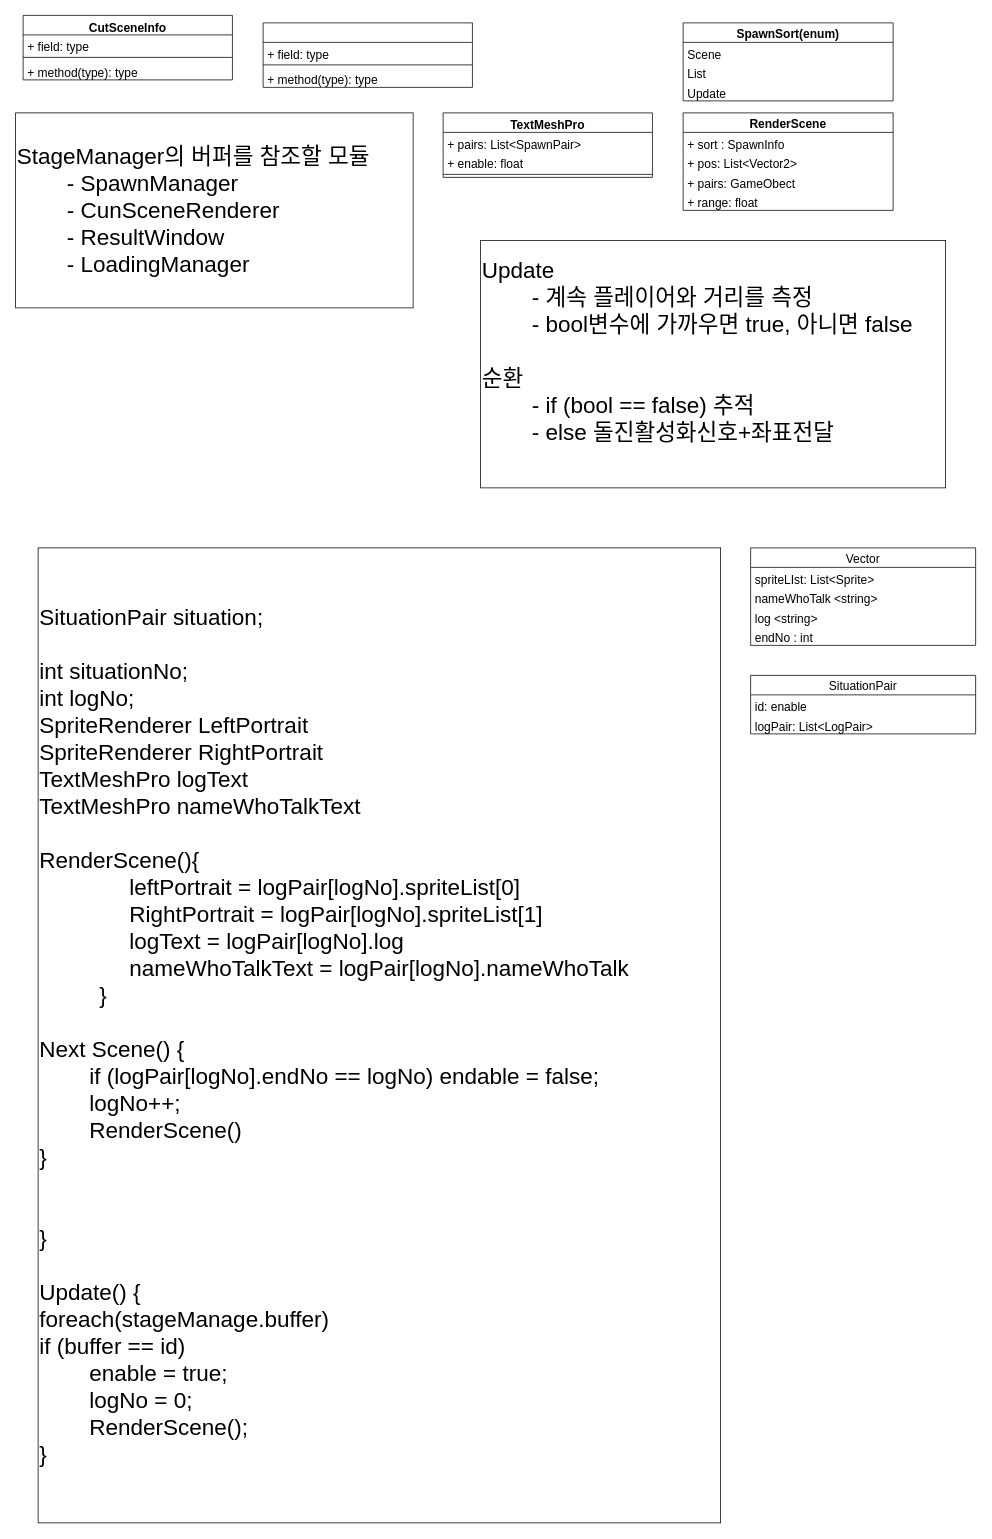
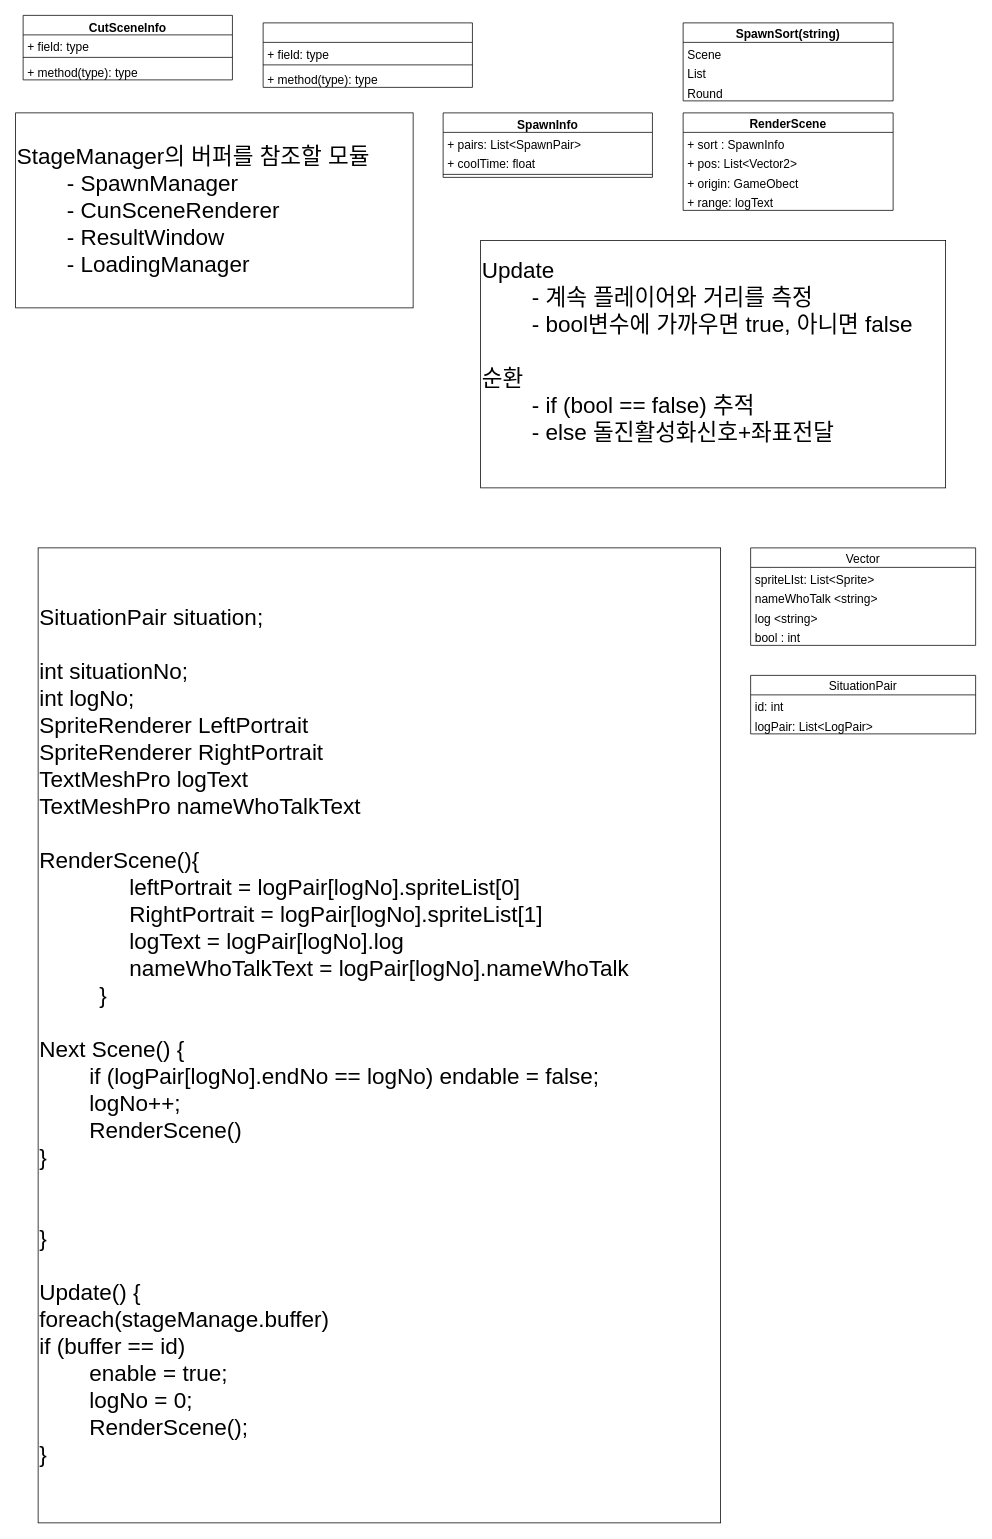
(788, 34) -> (788, 34)
(707, 94) -> (704, 94)
(547, 125) -> (547, 125)
(490, 164) -> (495, 164)
(741, 184) -> (743, 184)
(728, 203) -> (735, 203)
(785, 638) -> (780, 638)
(782, 707) -> (772, 707)
